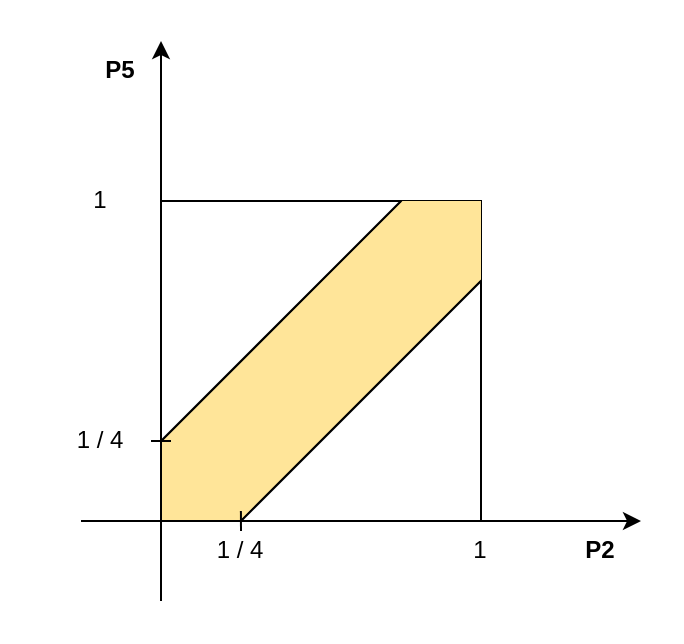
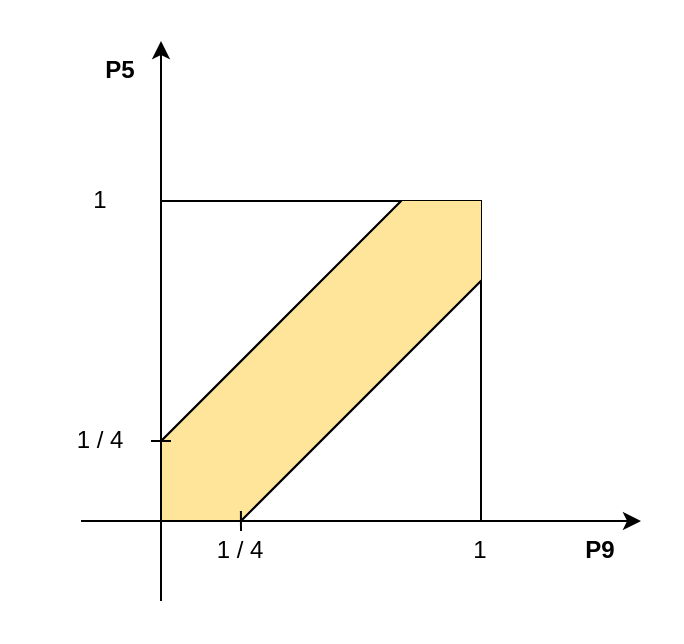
(601, 551) -> (601, 551)
